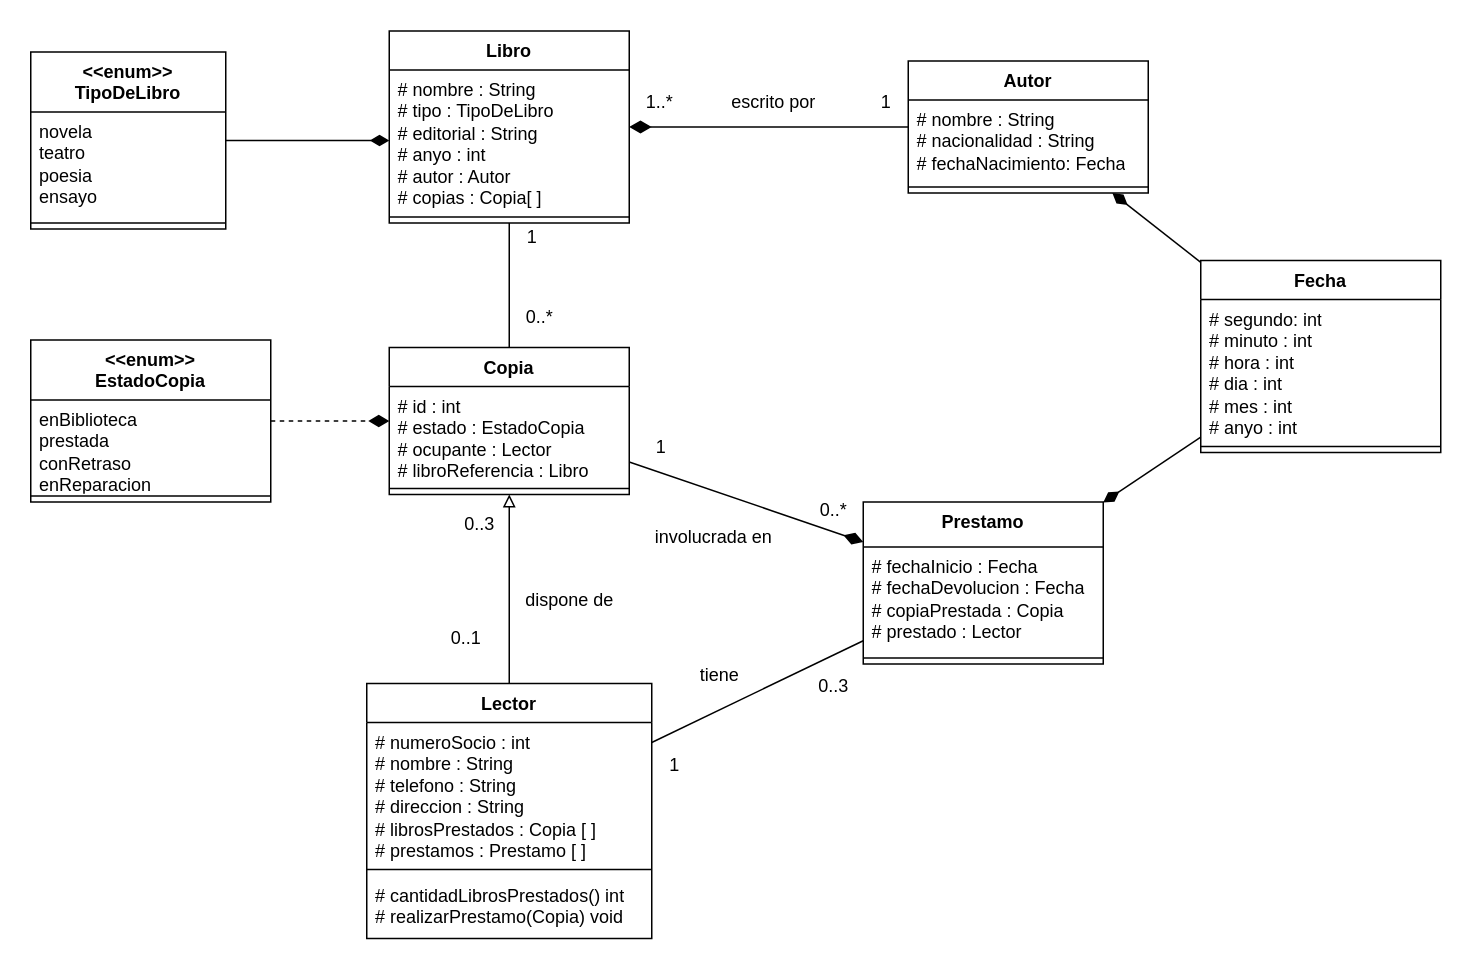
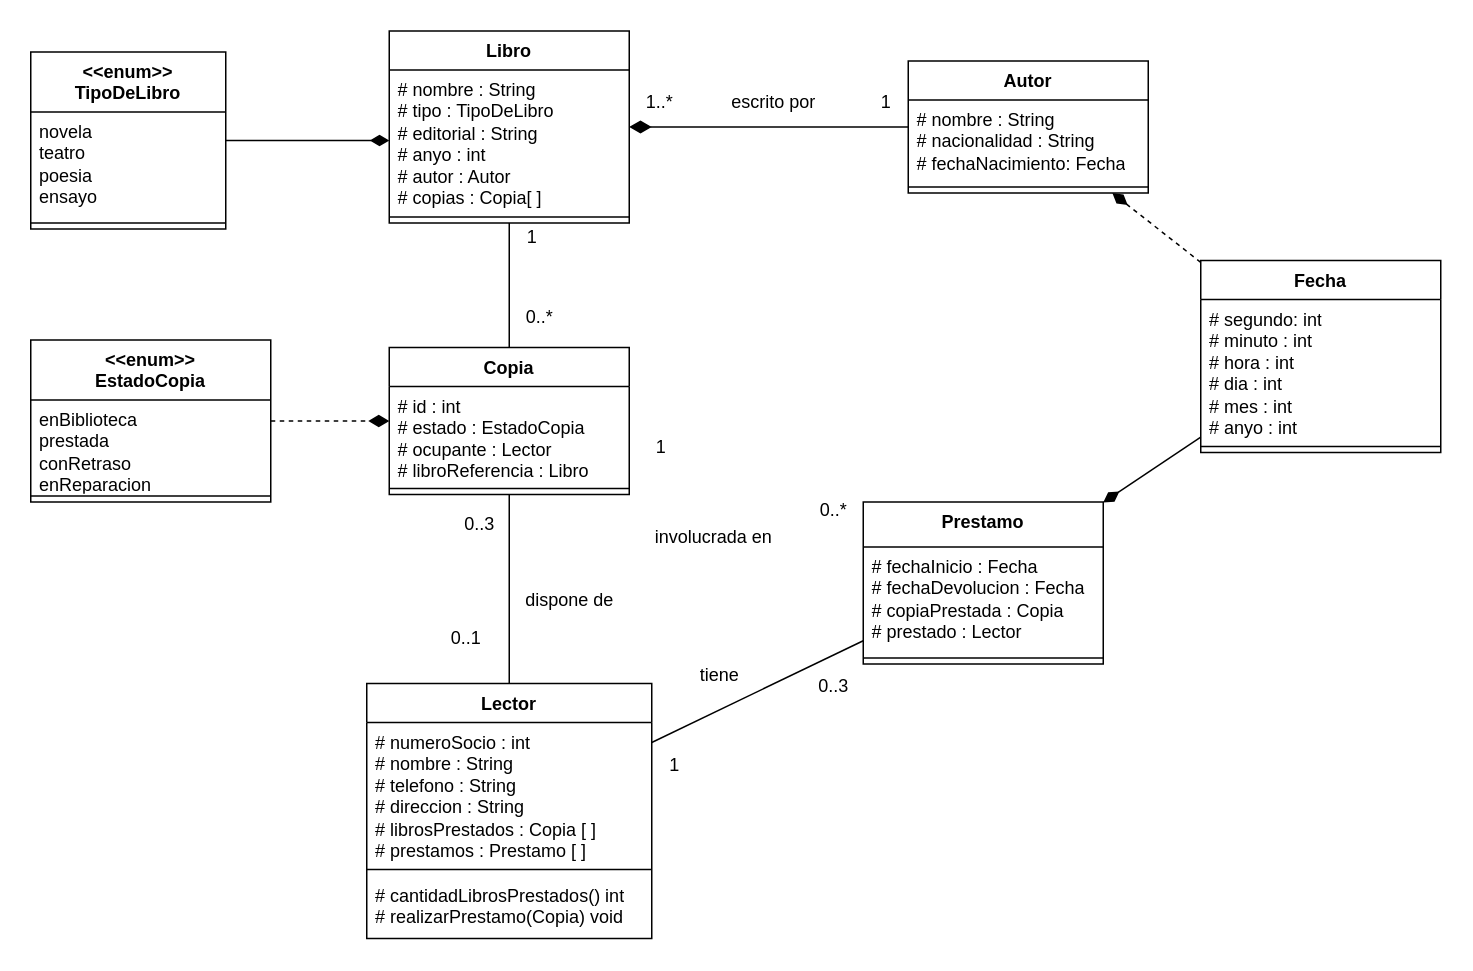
(1164, 233) -> (1164, 233)
(738, 499) -> none
(509, 508) -> (509, 503)
